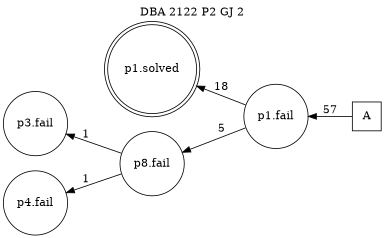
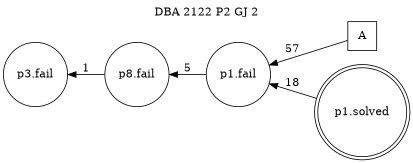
(225, 97) -> (297, 92)
(35, 203) -> none
